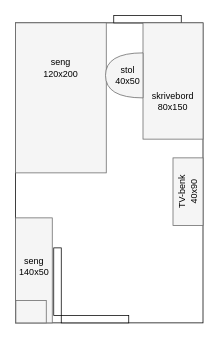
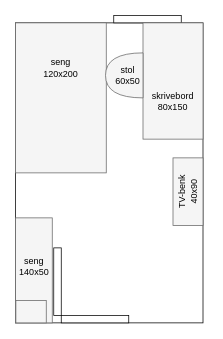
(128, 75) -> (128, 75)
